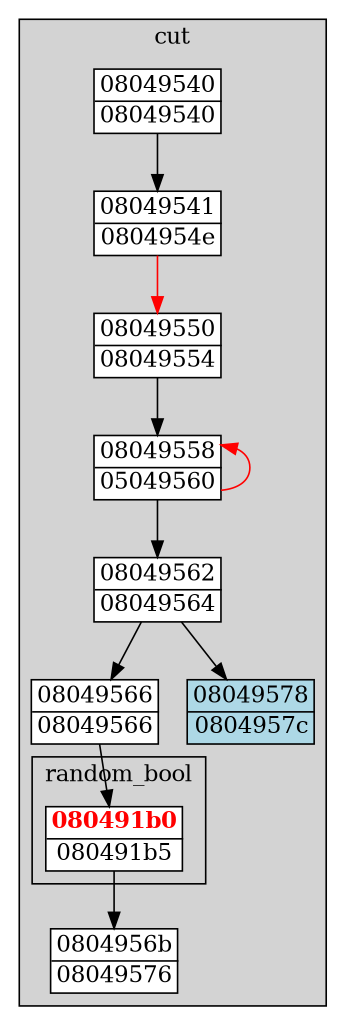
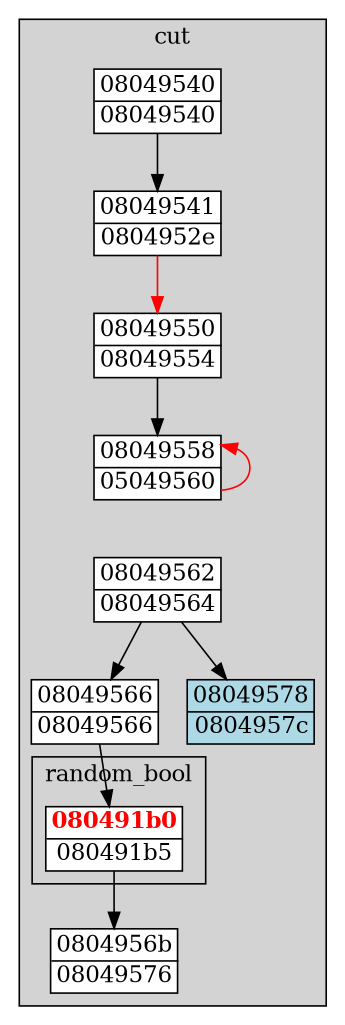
(158, 238) -> (158, 238)
(157, 520) -> none
